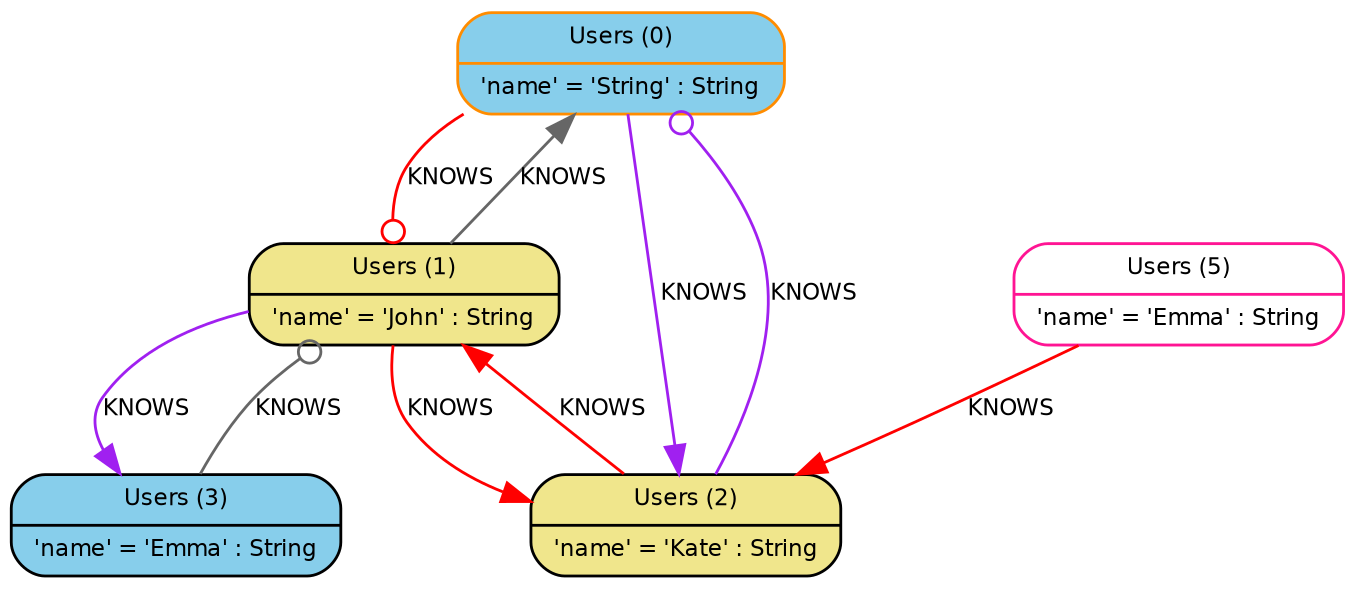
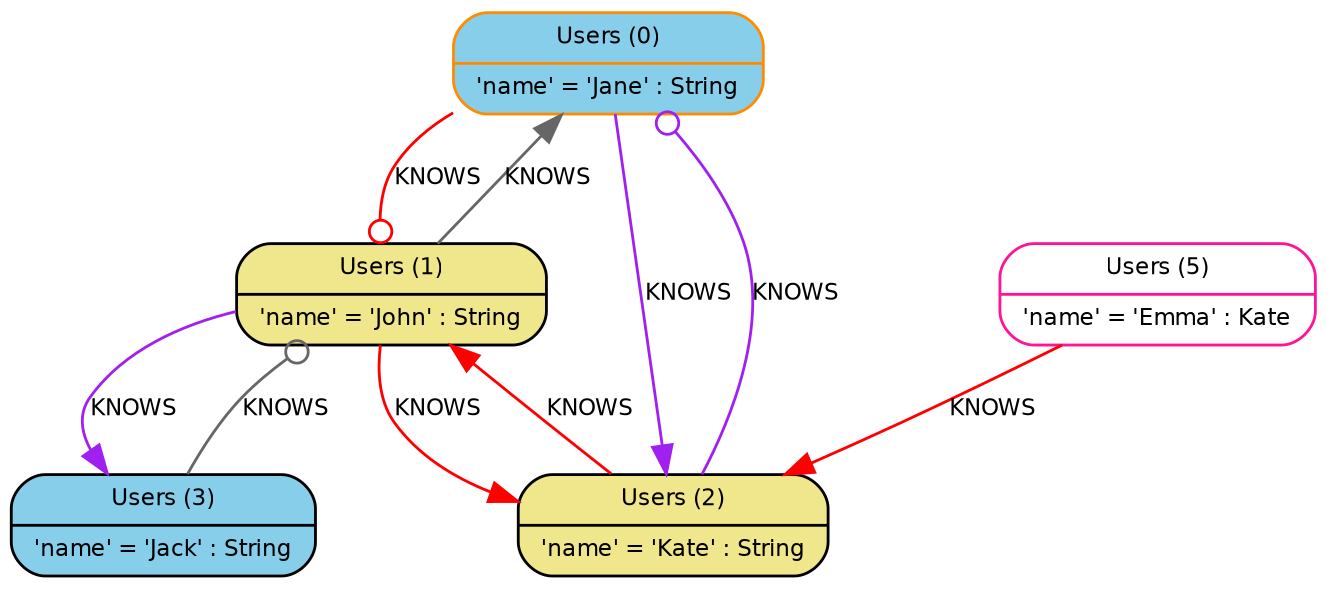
(621, 87) -> (608, 87)
(1179, 318) -> (1158, 318)
(176, 549) -> (163, 549)
